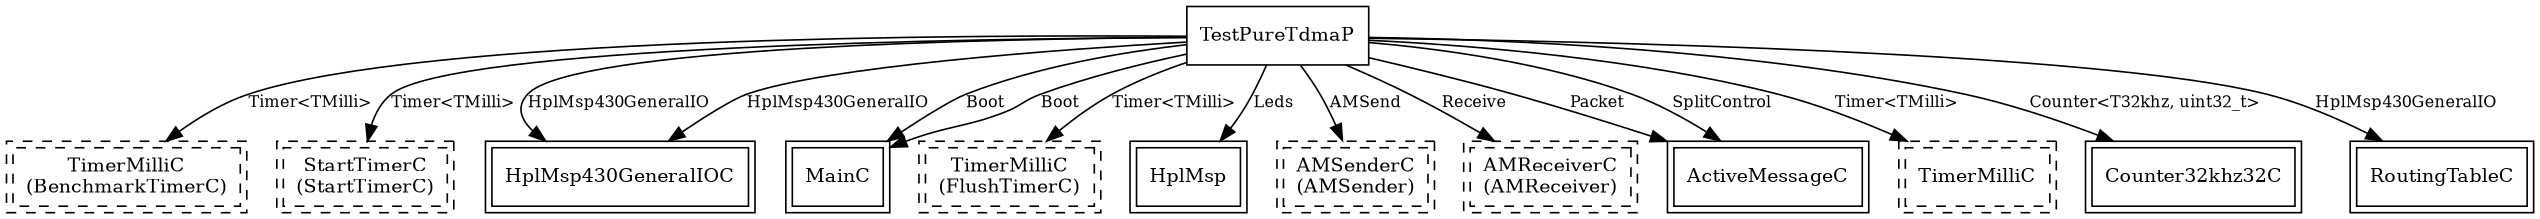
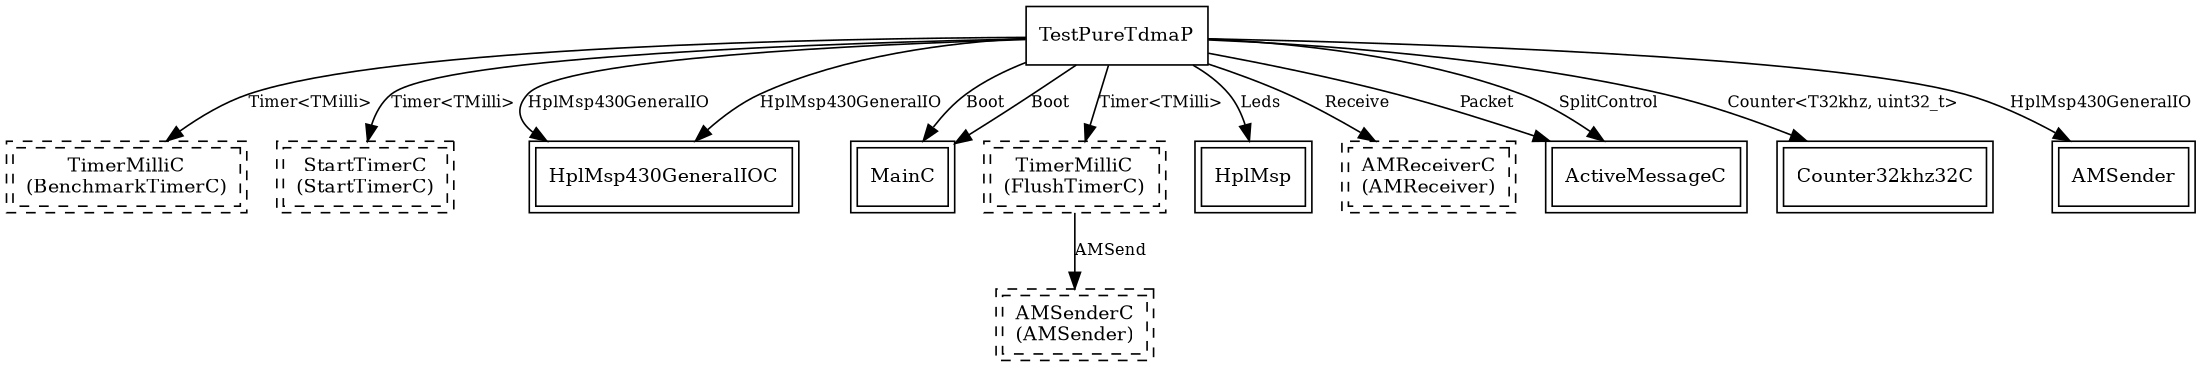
(1320, 94) -> (1075, 242)
(1978, 177) -> none
(2442, 177) -> (2124, 177)
